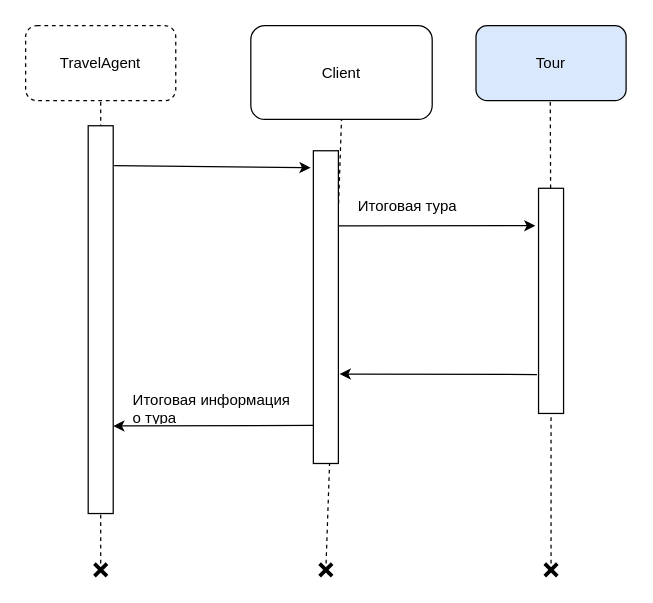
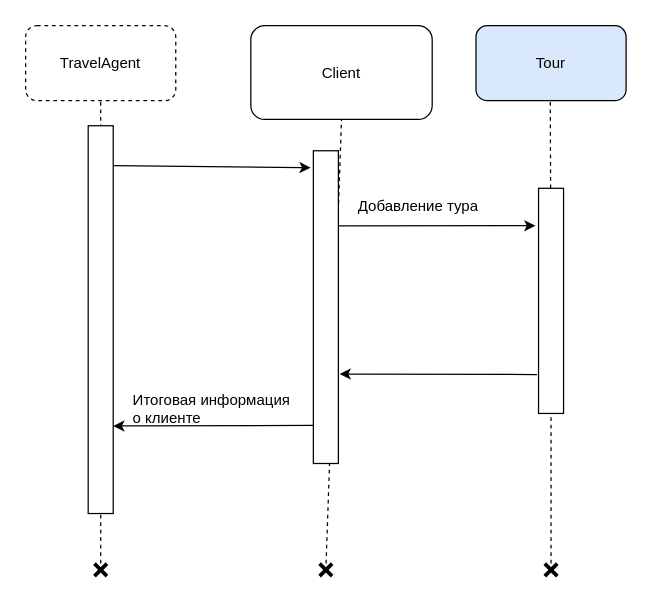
(411, 207) -> (419, 207)
(214, 407) -> (214, 407)
